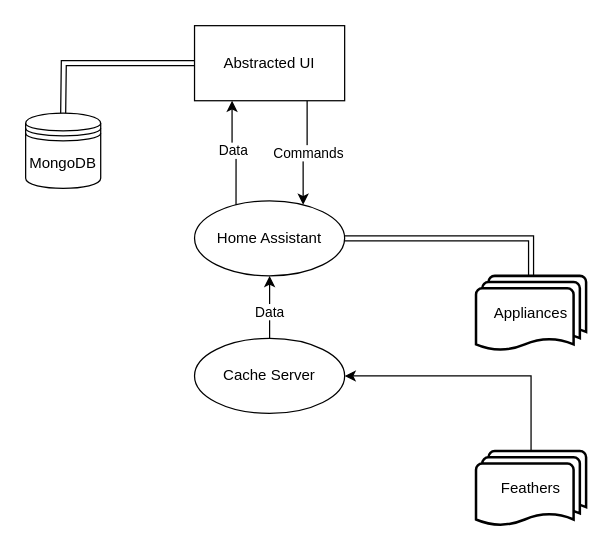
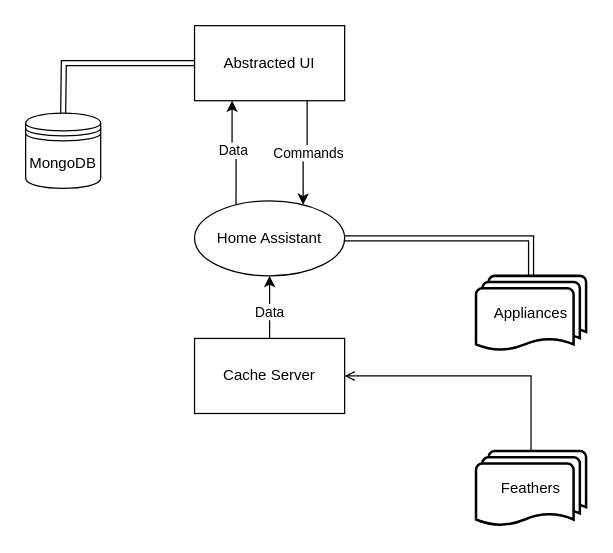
(269, 376) -> (269, 376)
(354, 376) -> (352, 376)
